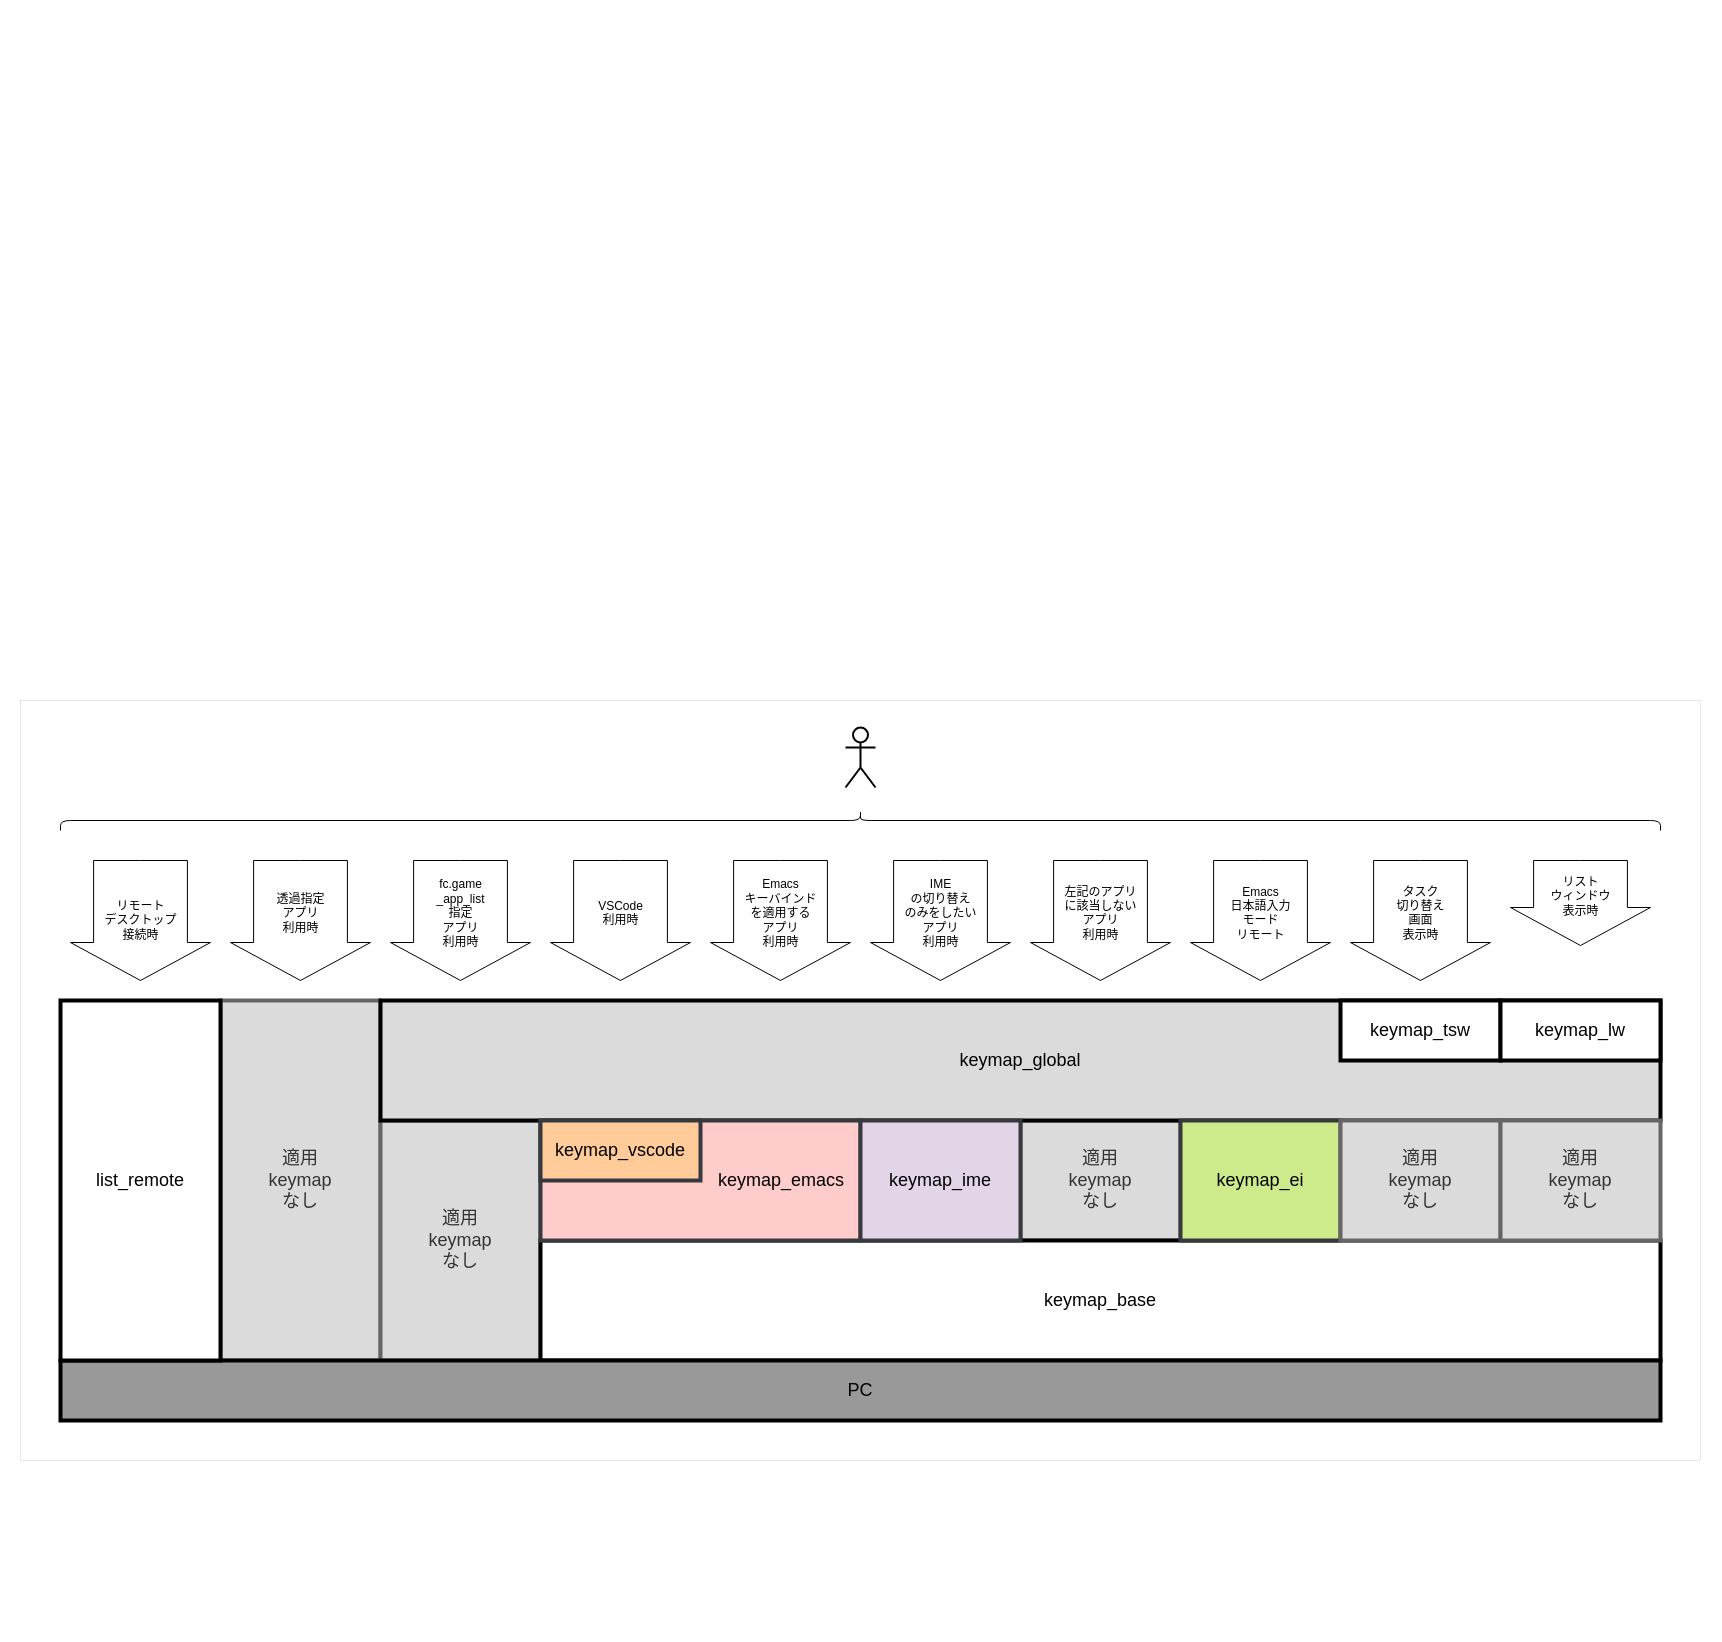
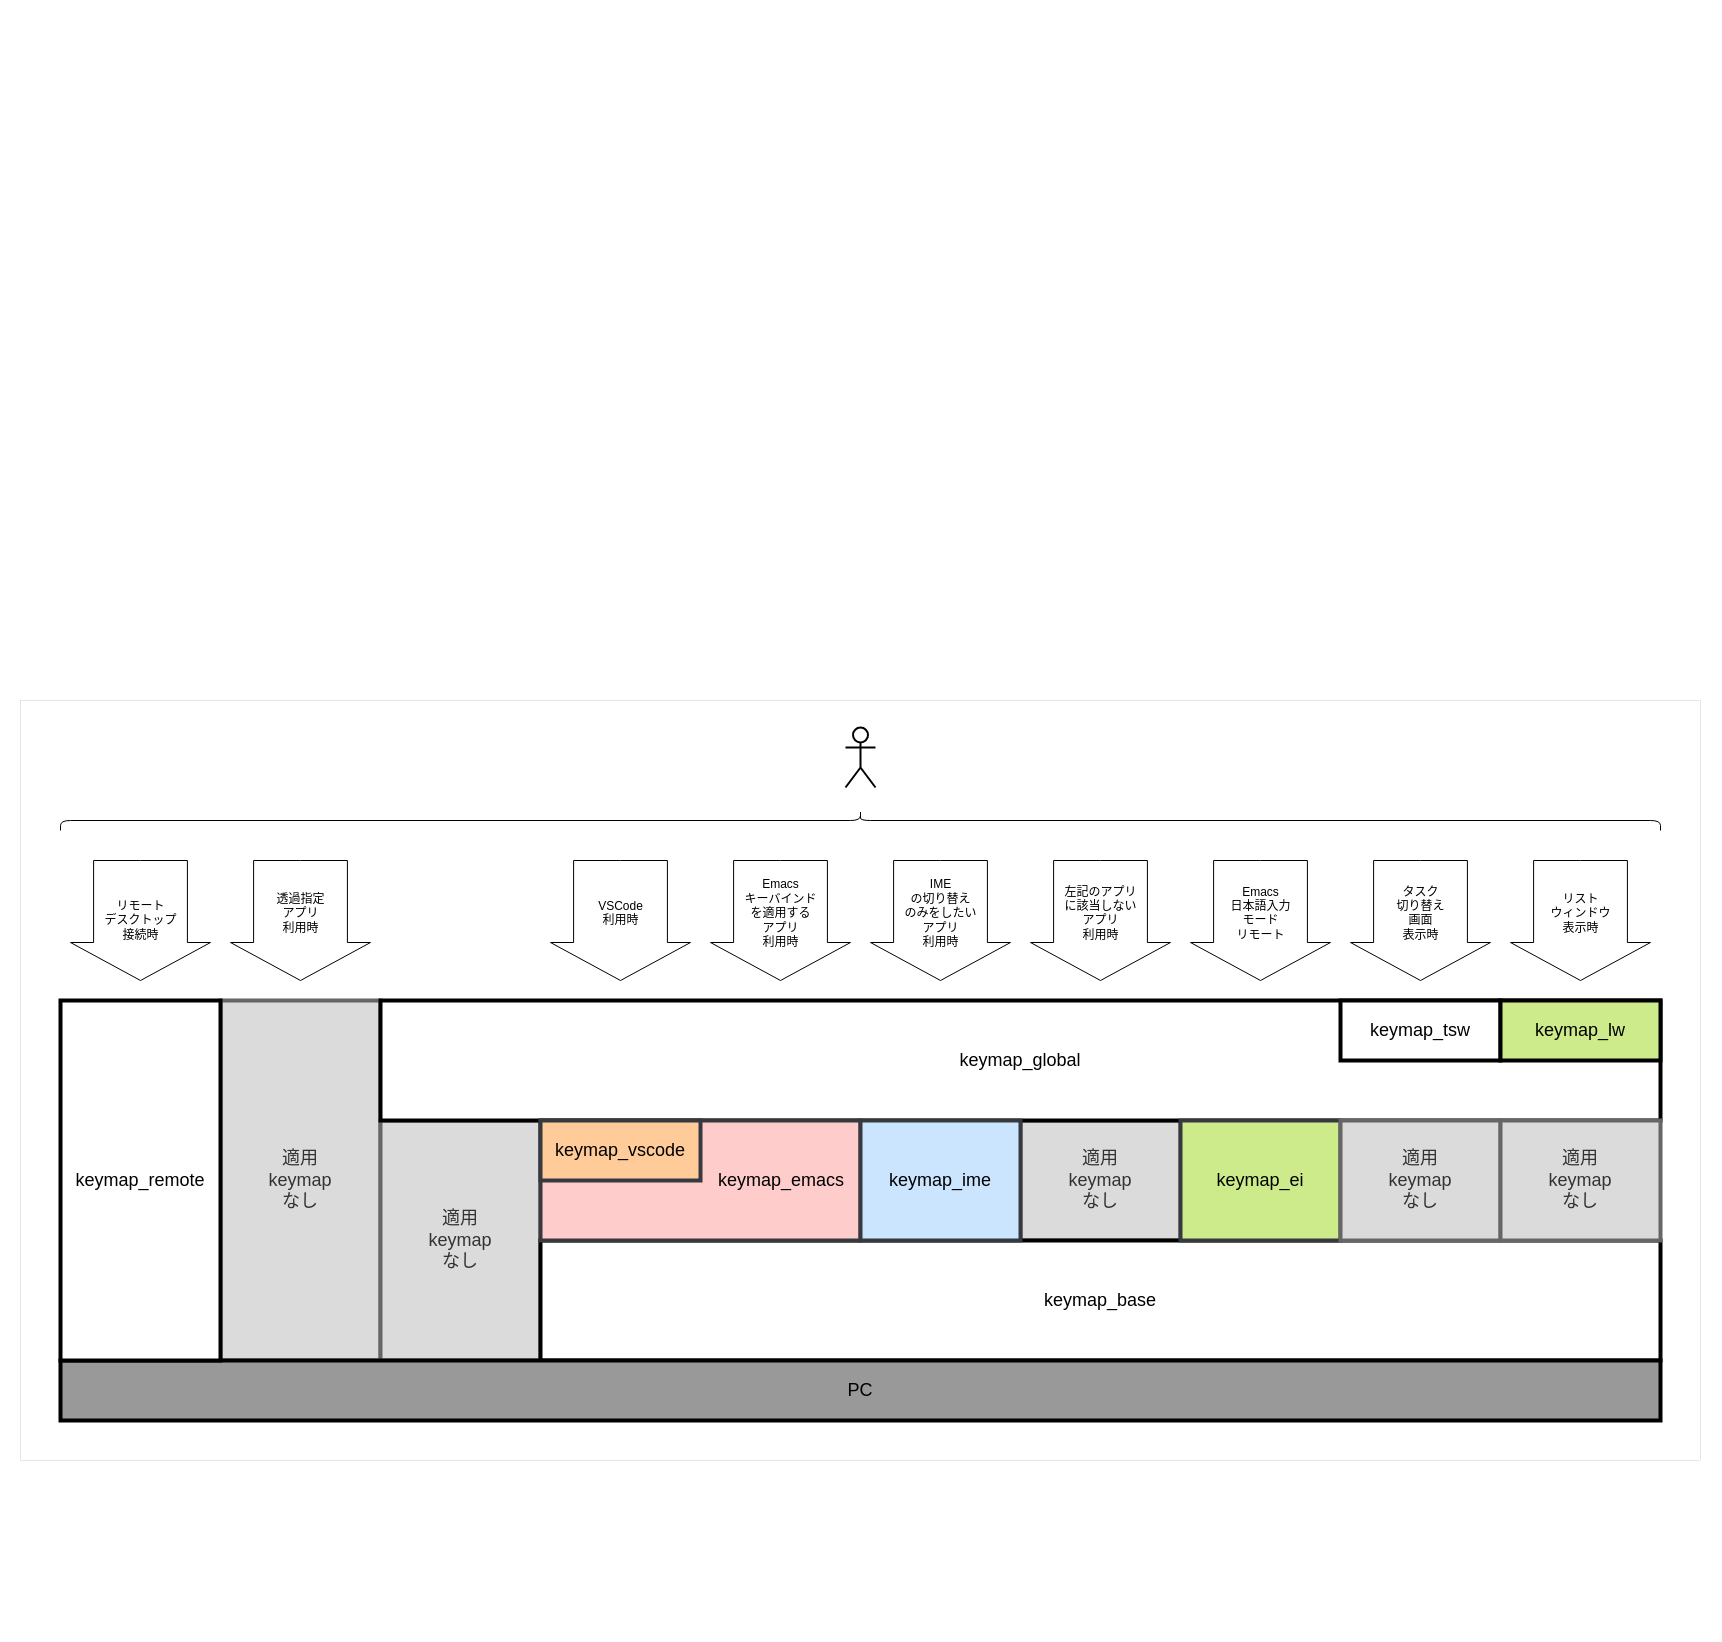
(1581, 903) -> (1581, 921)
(461, 921) -> none
(1581, 1031) -> (1581, 1031)
(1021, 1061) -> (1021, 1061)
(141, 1181) -> (141, 1181)
(941, 1181) -> (941, 1181)
